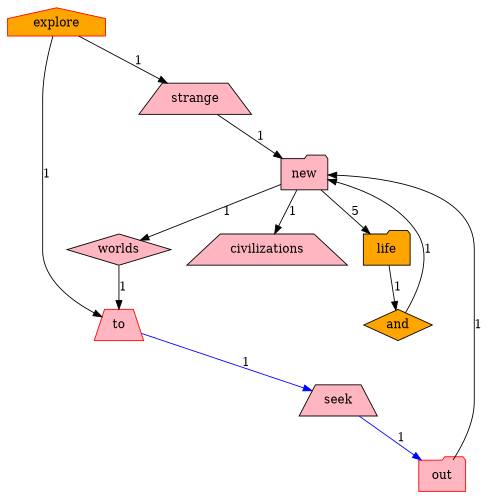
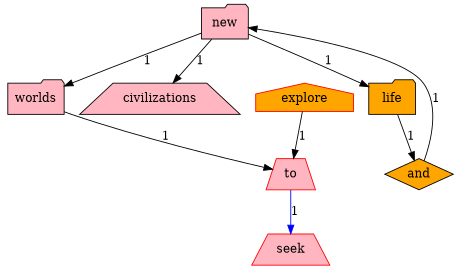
(195, 99) -> none
(356, 212) -> (329, 61)
(119, 250) -> (36, 99)
(338, 400) -> (291, 250)
(442, 476) -> none
